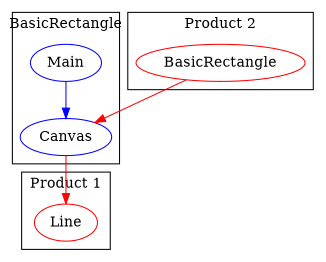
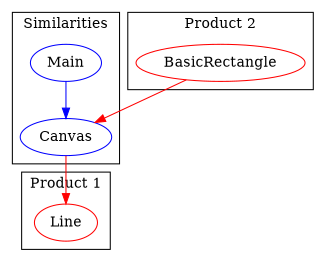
(66, 24) -> (66, 24)
